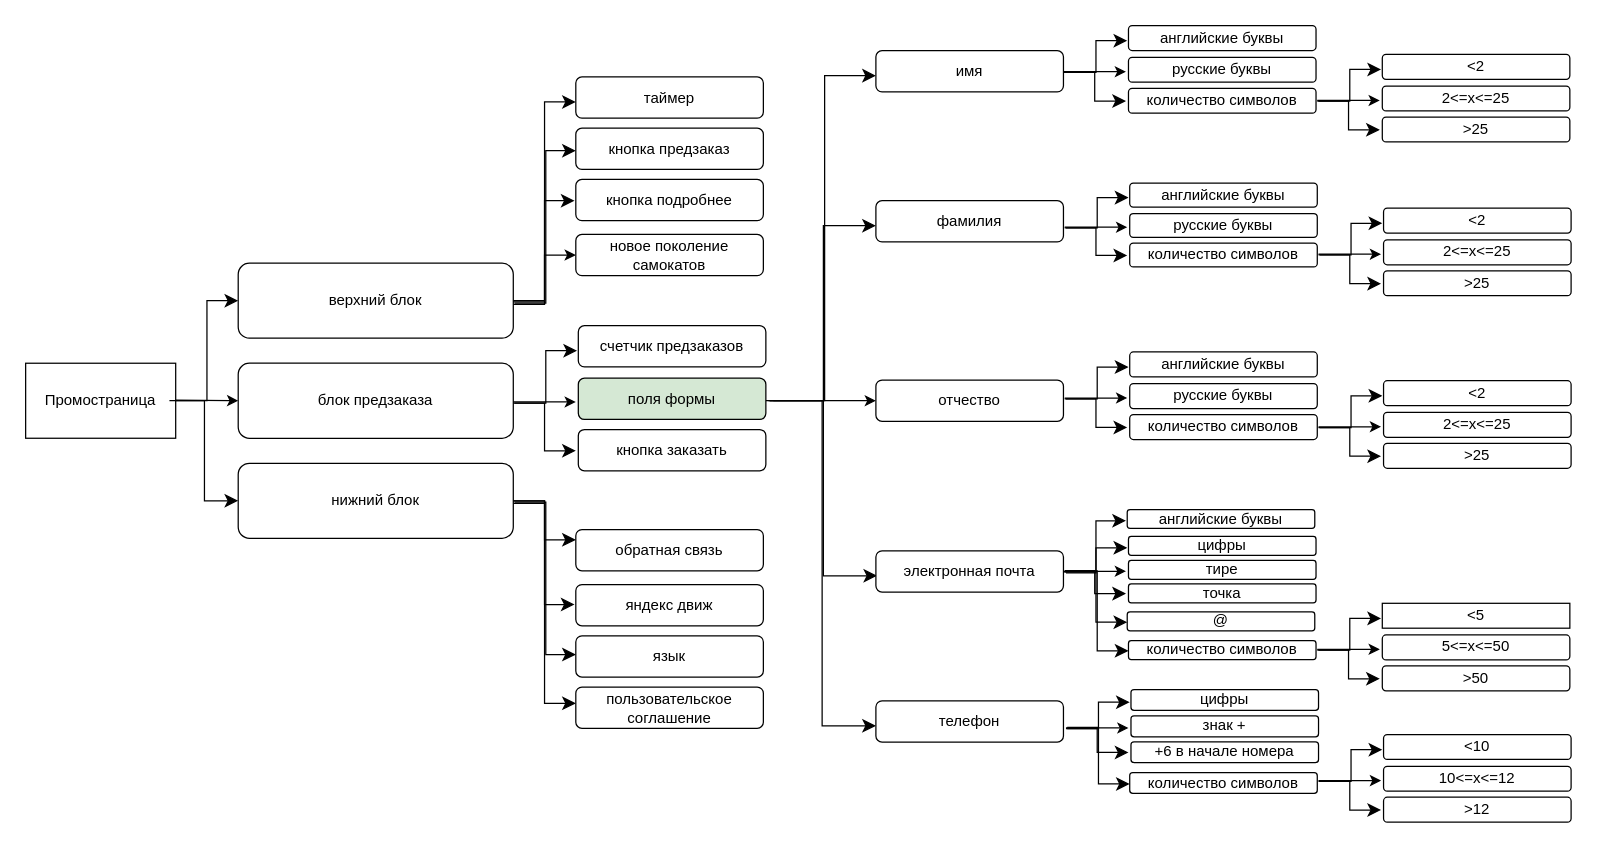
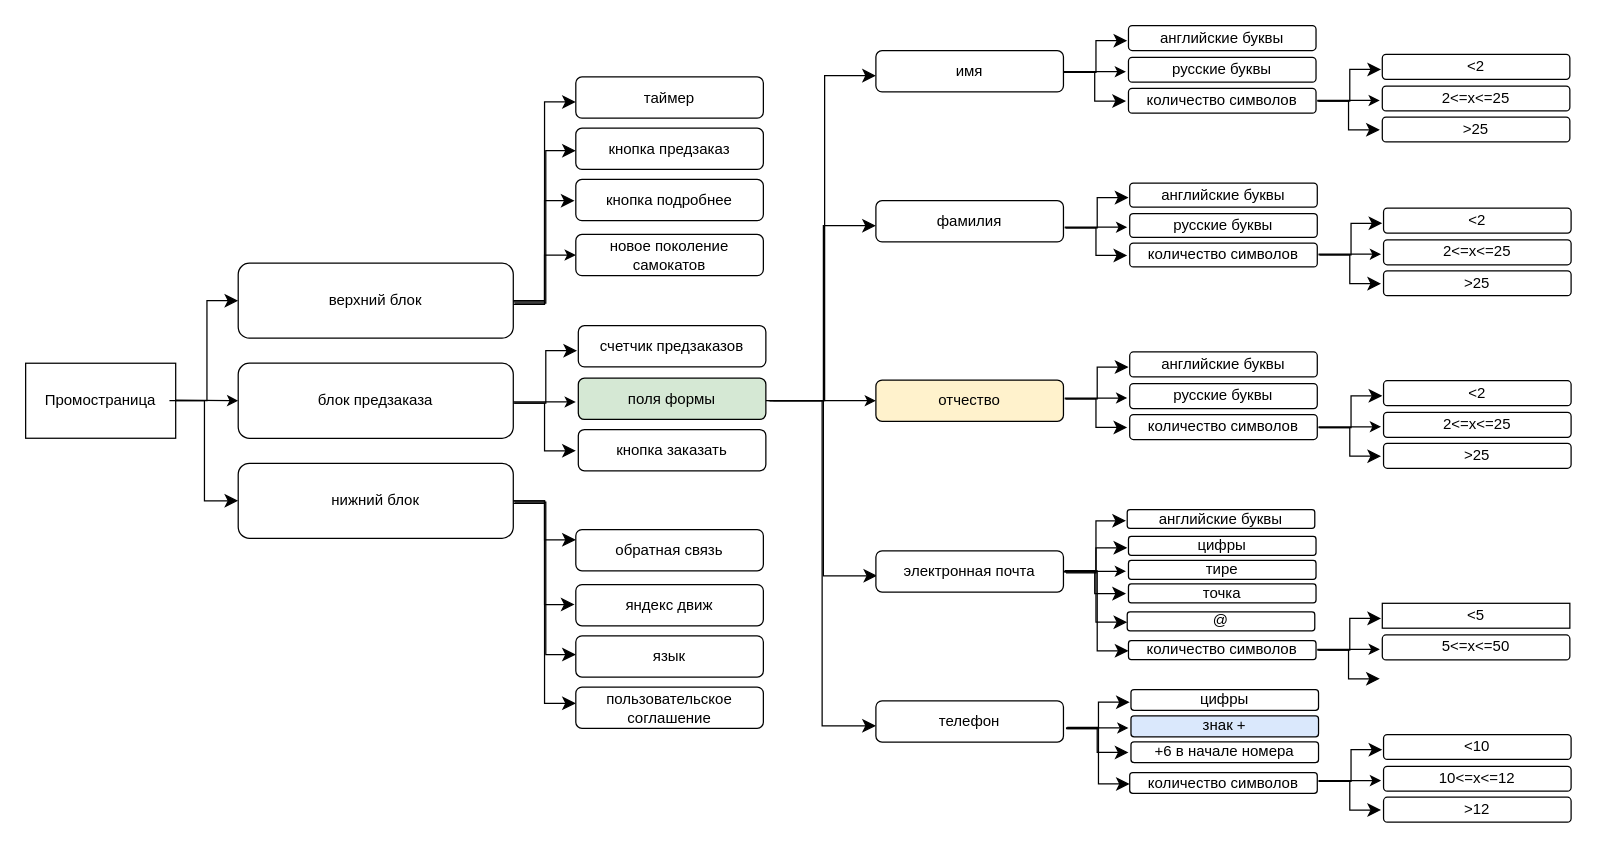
(969, 401) -> (969, 401)
(1476, 678) -> none
(1224, 726) -> (1224, 726)
